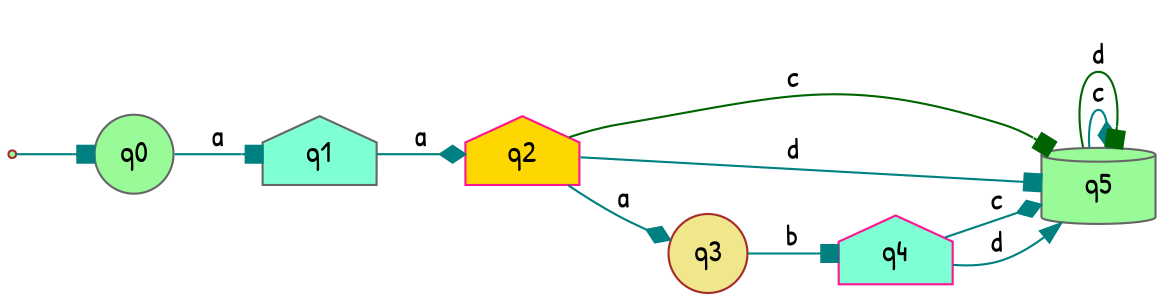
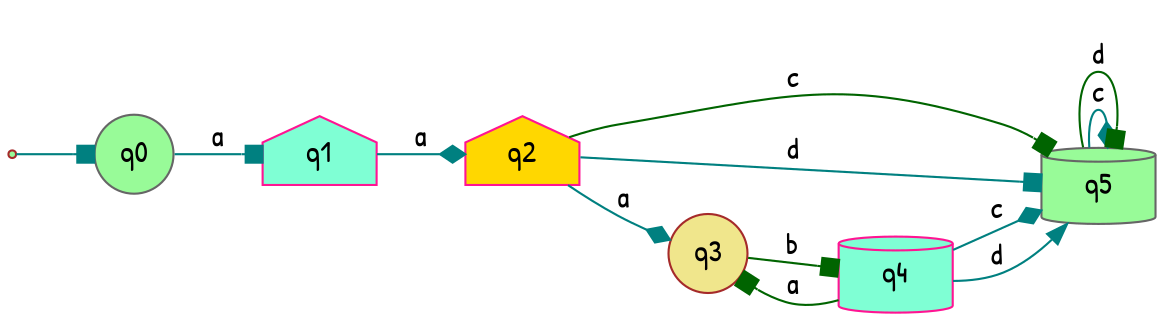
(320, 154) -> (320, 154)
(783, 254) -> (783, 262)
(896, 254) -> (896, 275)
none -> (797, 304)
